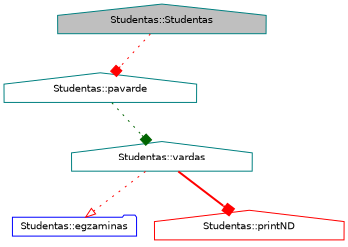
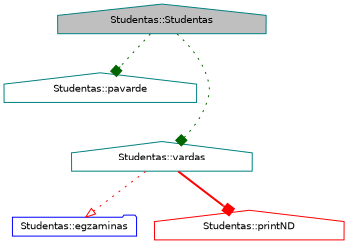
(135, 50) -> (135, 50)
(127, 119) -> (209, 83)
